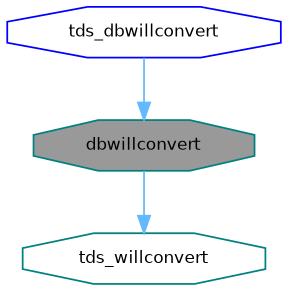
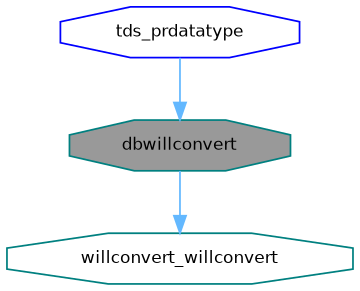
(144, 32) -> (180, 32)
(144, 259) -> (180, 259)
